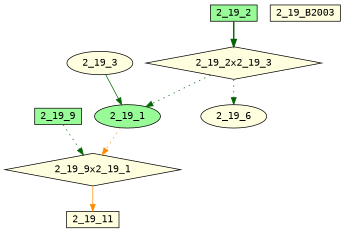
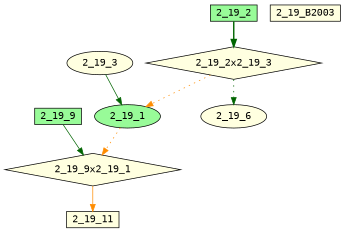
(181, 89) -> (181, 89)
(71, 137) -> (71, 137)
